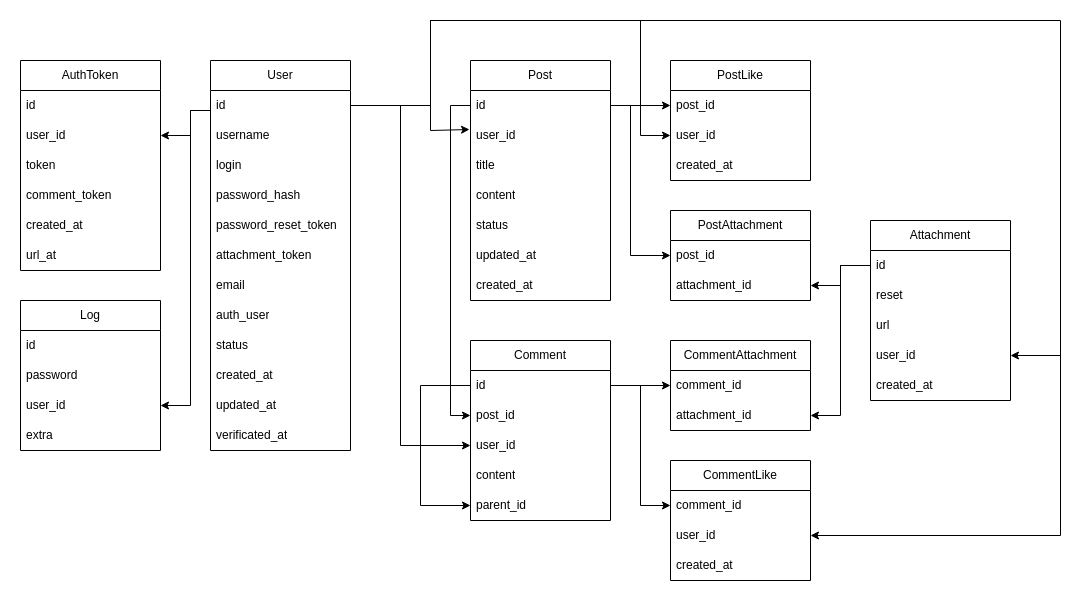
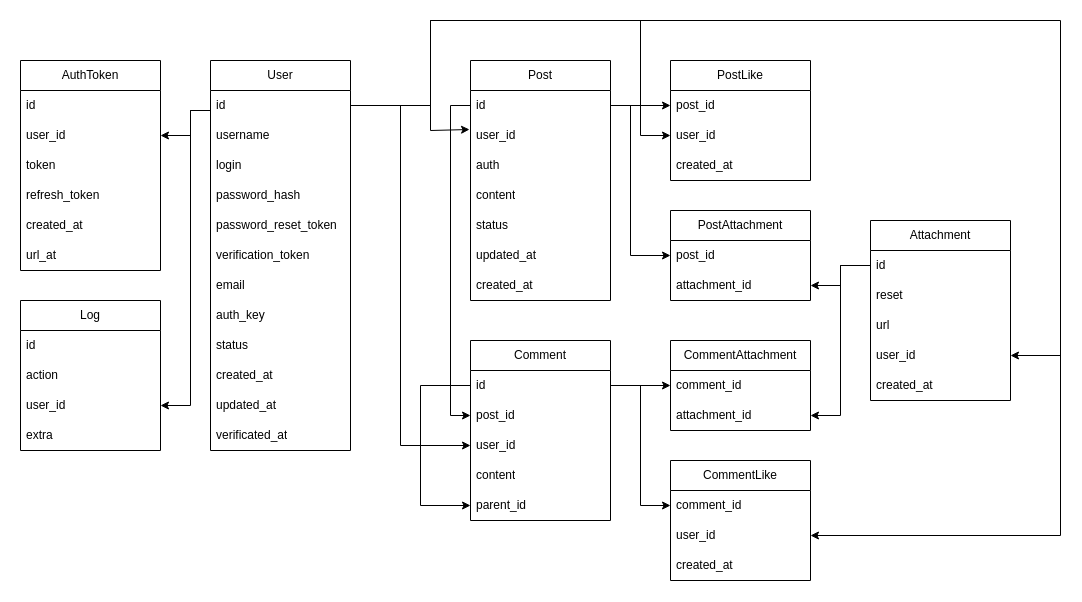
(490, 166) -> (490, 166)
(70, 196) -> (70, 196)
(270, 256) -> (272, 256)
(247, 316) -> (243, 316)
(53, 376) -> (45, 376)
